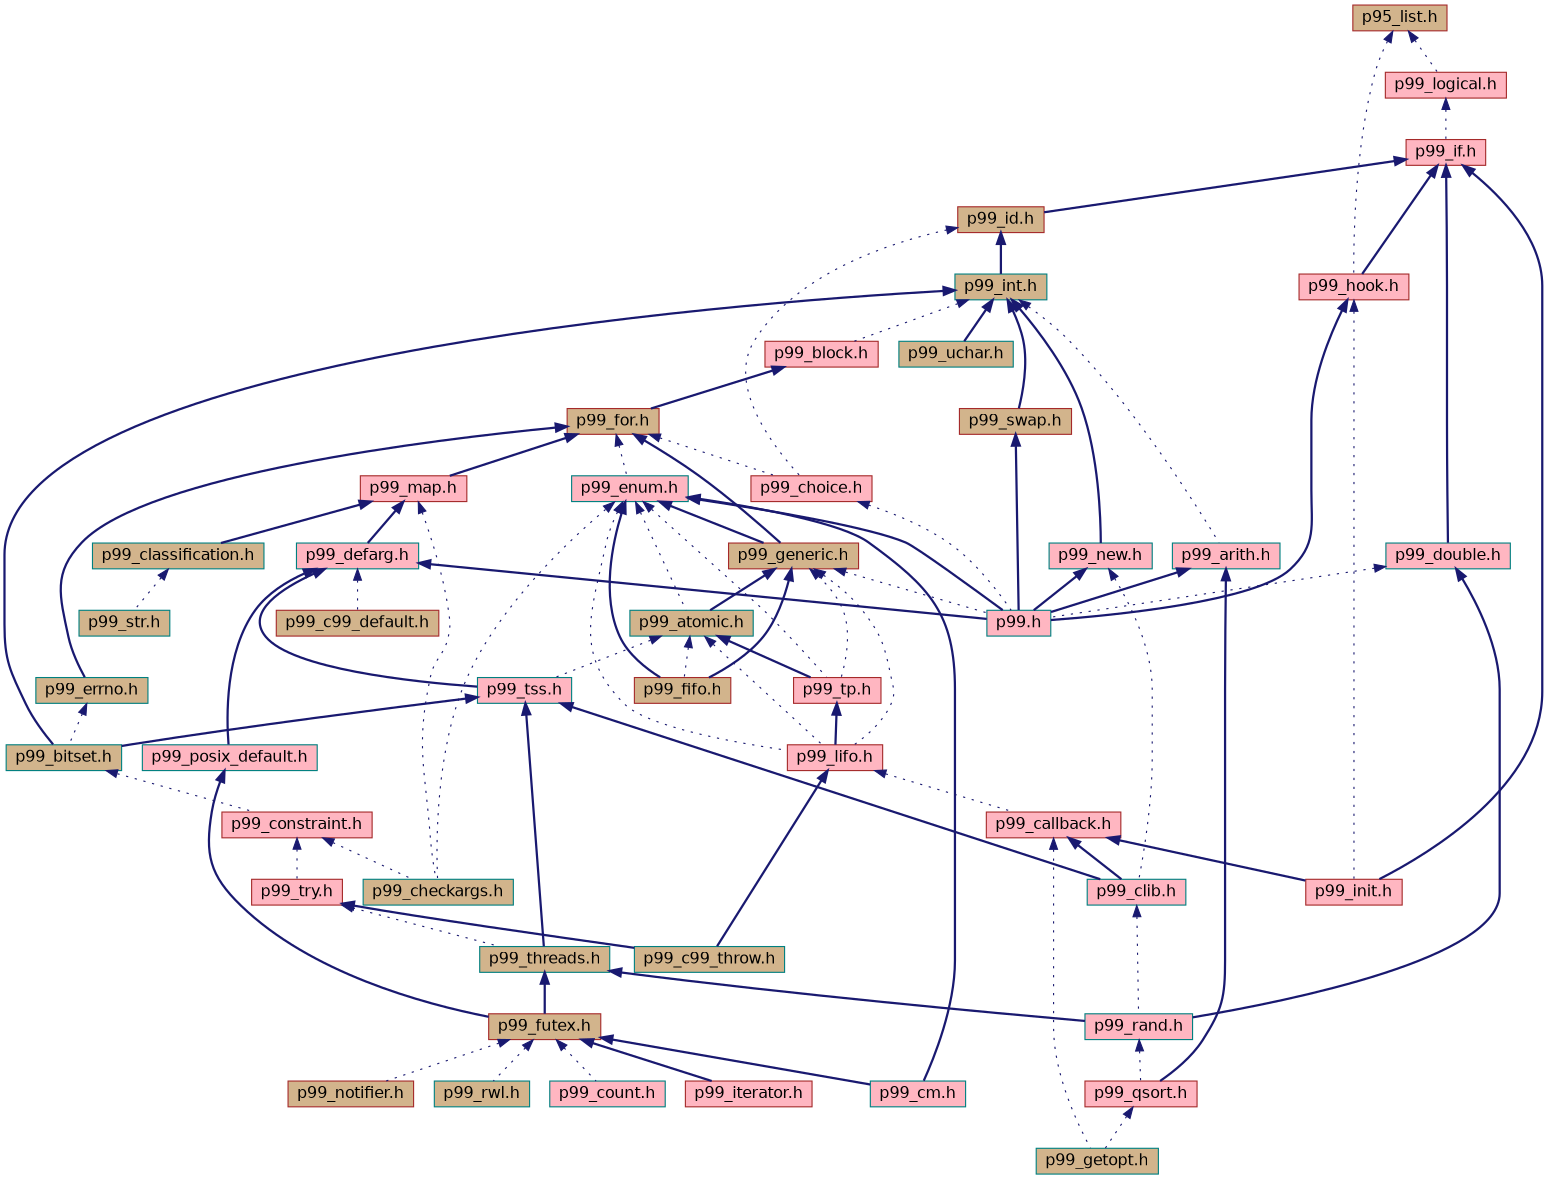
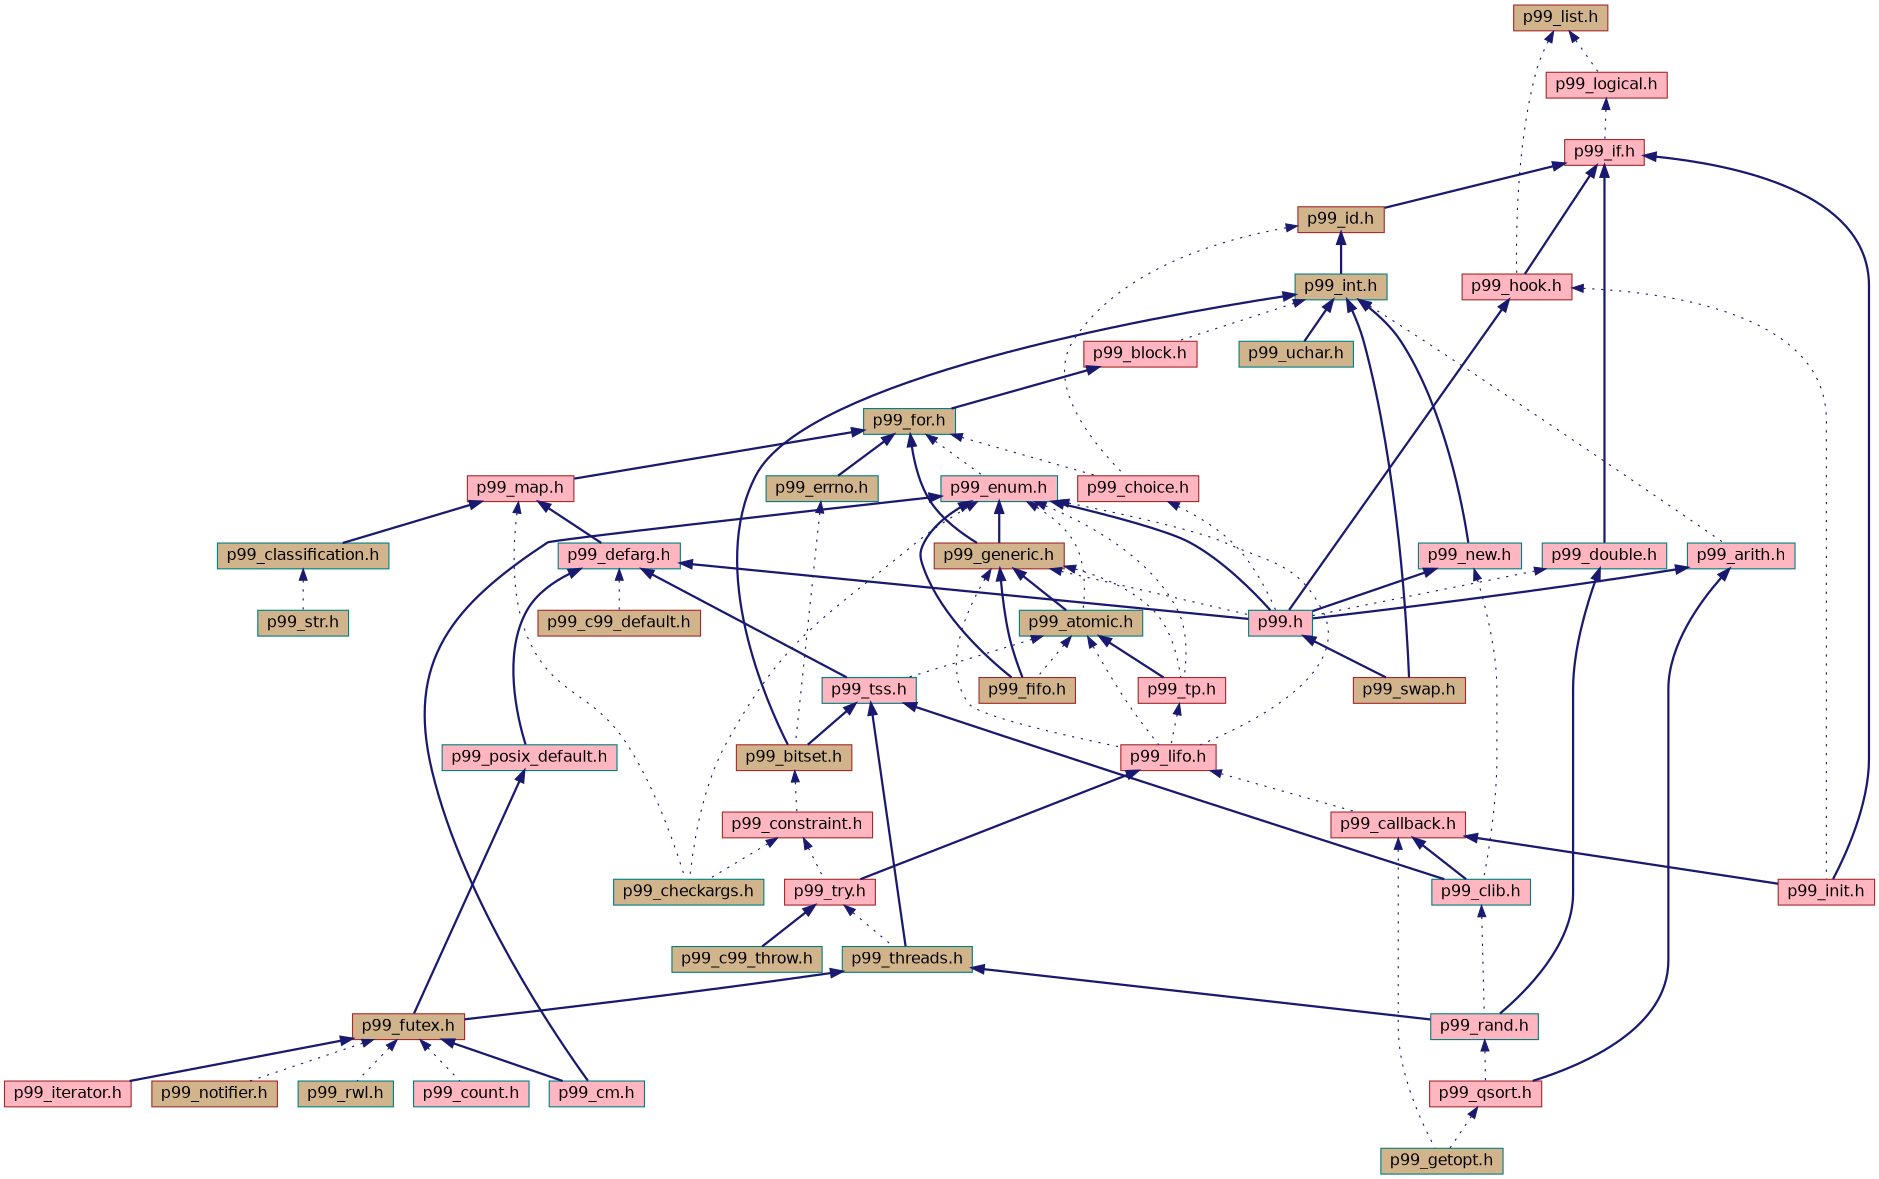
(1400, 18) -> (1561, 18)
(613, 421) -> (910, 421)
(1017, 528) -> (1350, 659)
(836, 730) -> (1174, 730)
(64, 758) -> (794, 758)
(769, 863) -> (994, 827)
